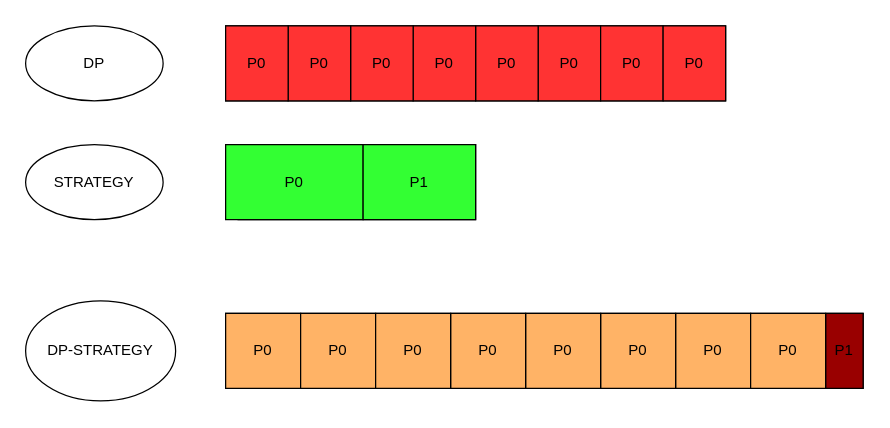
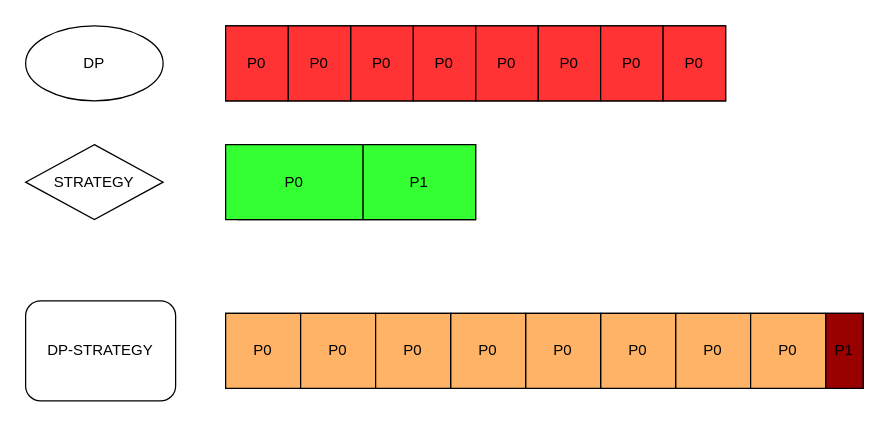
(94, 182) -> (94, 182)
(101, 351) -> (101, 351)
